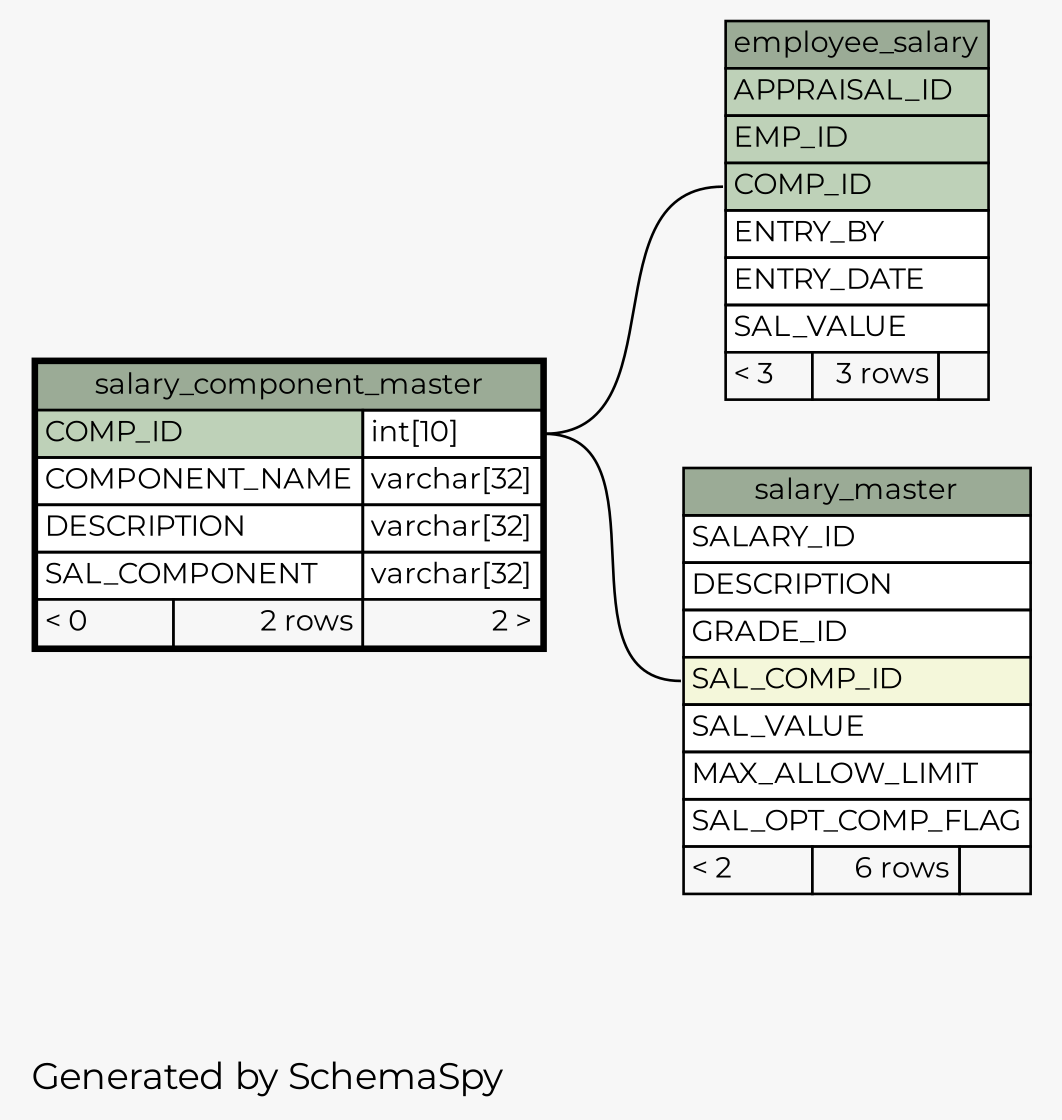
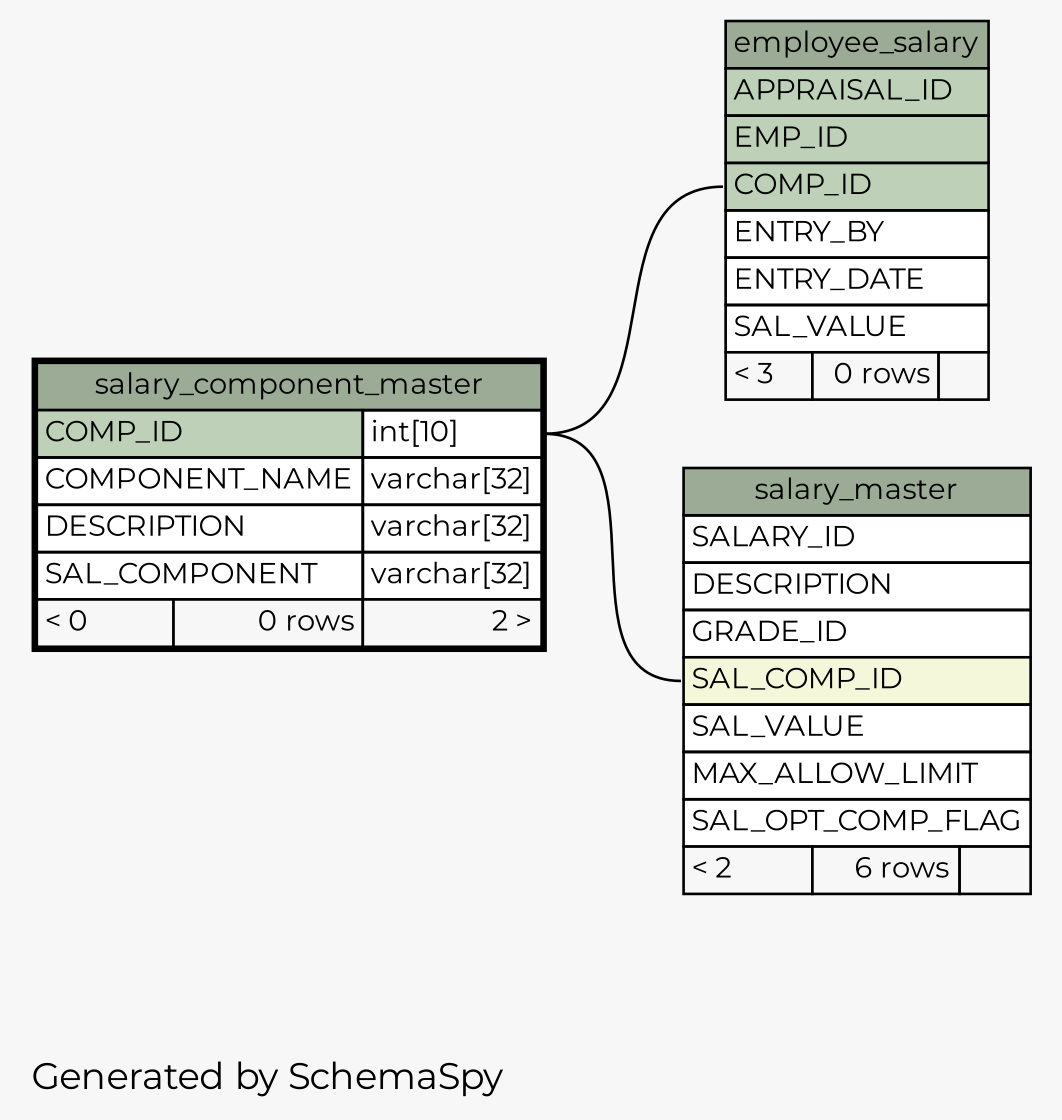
(883, 375) -> (882, 375)
(308, 622) -> (306, 622)
